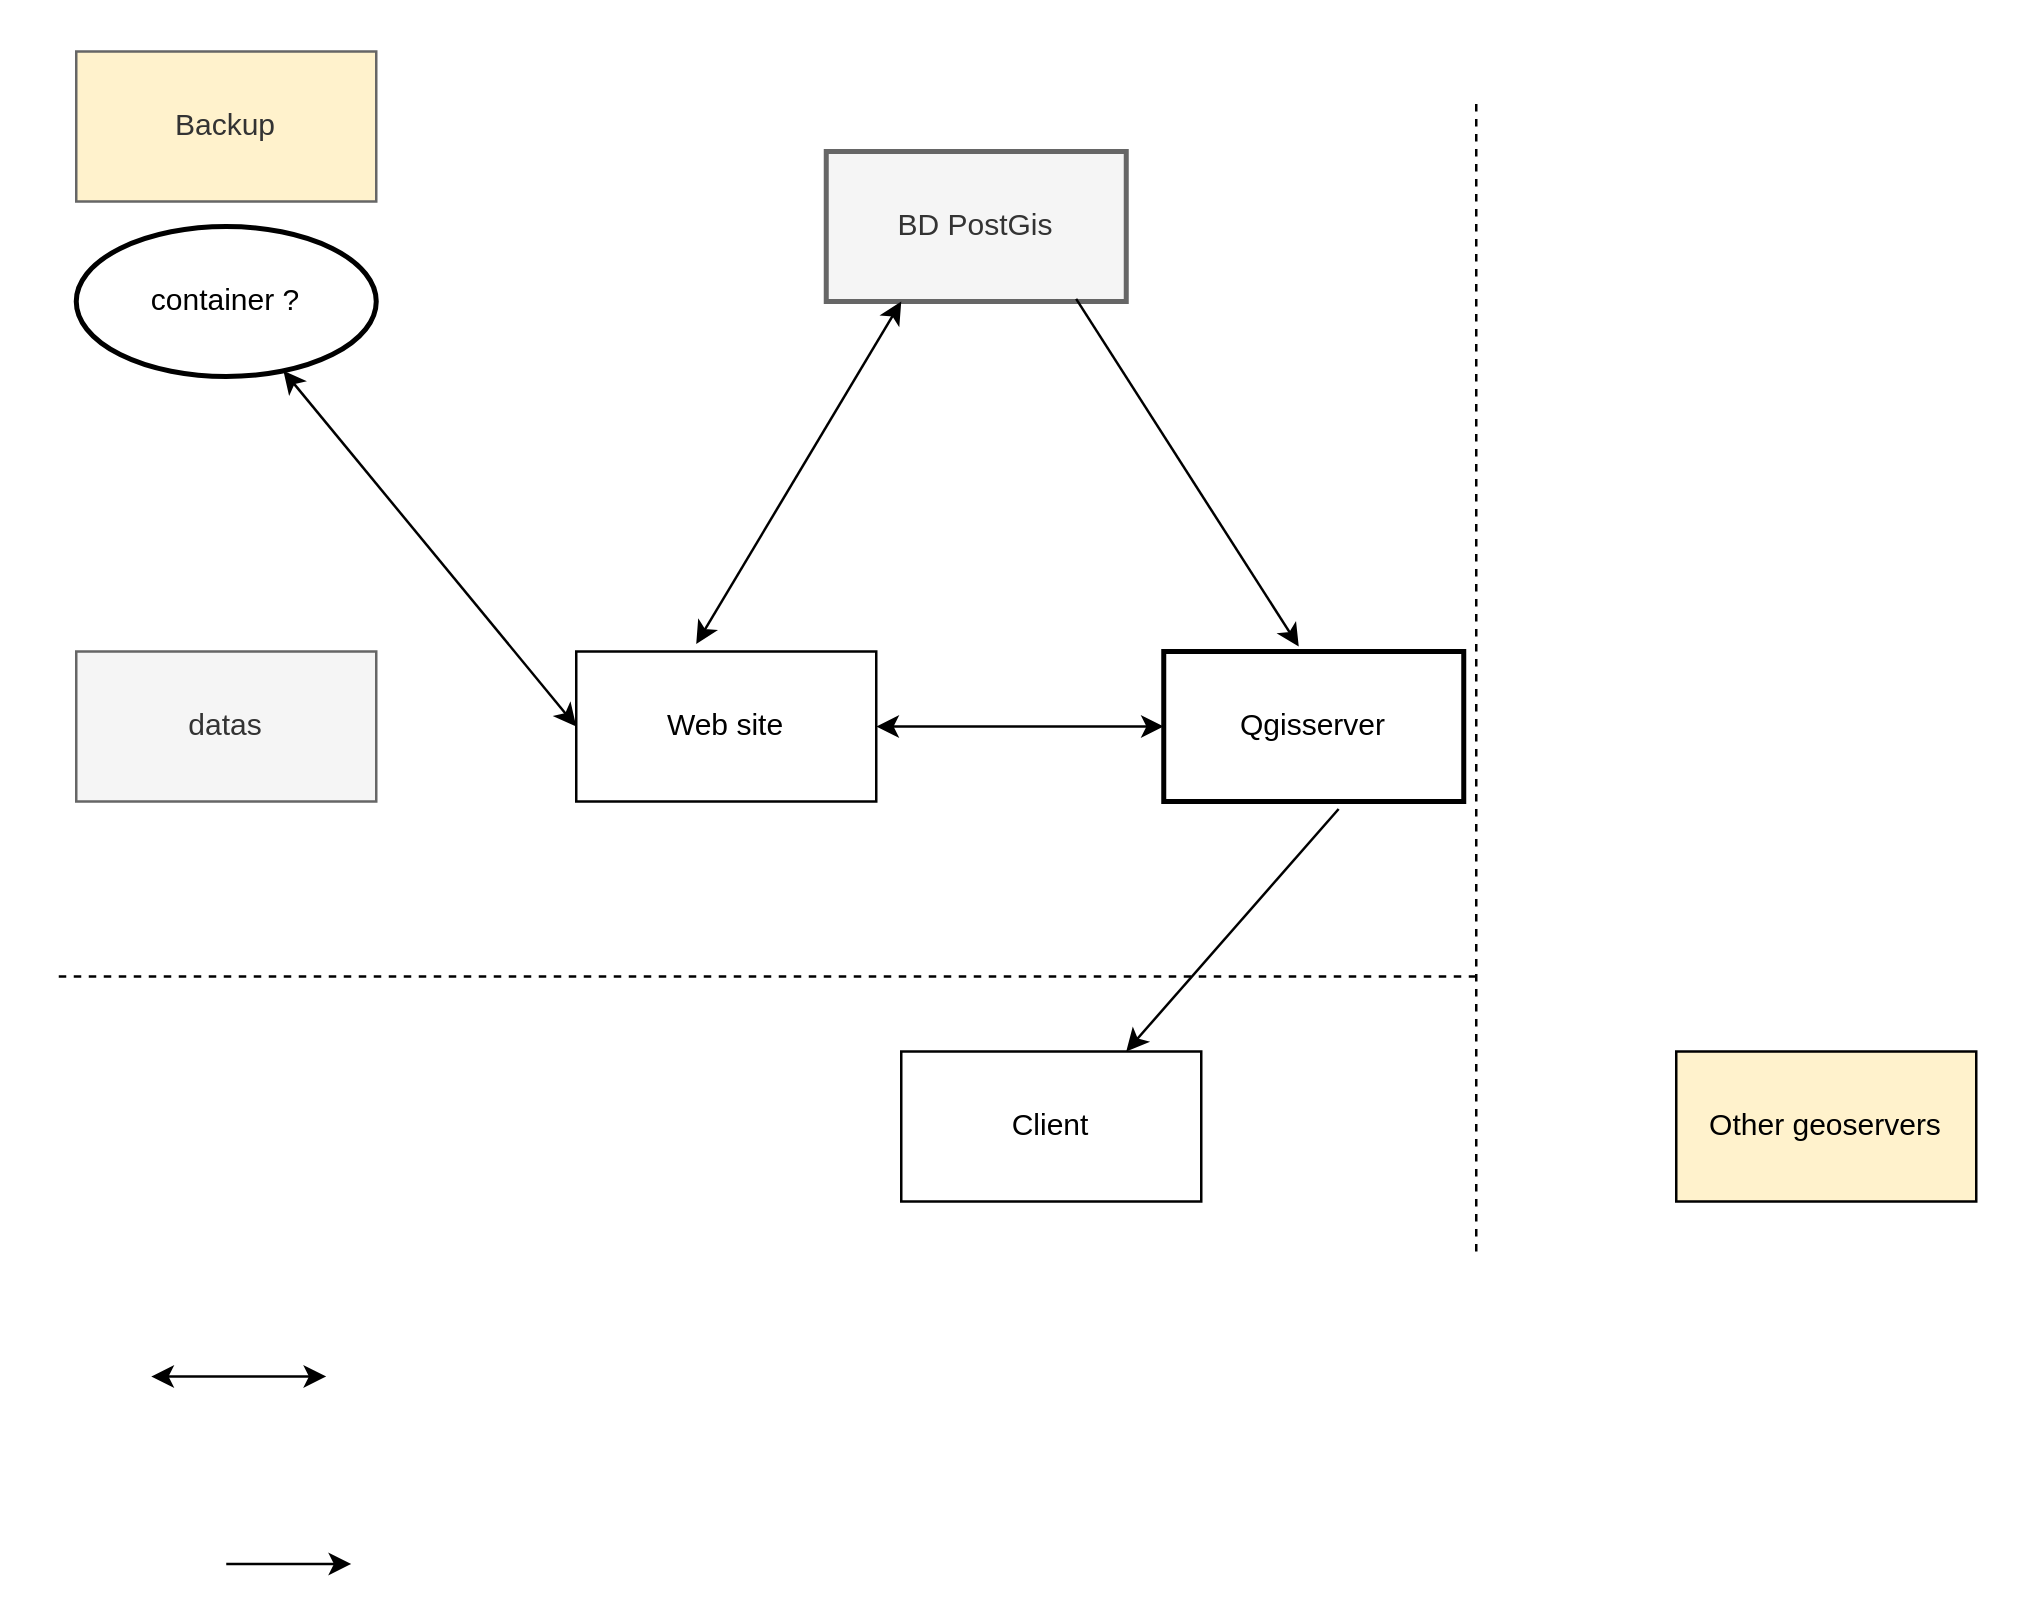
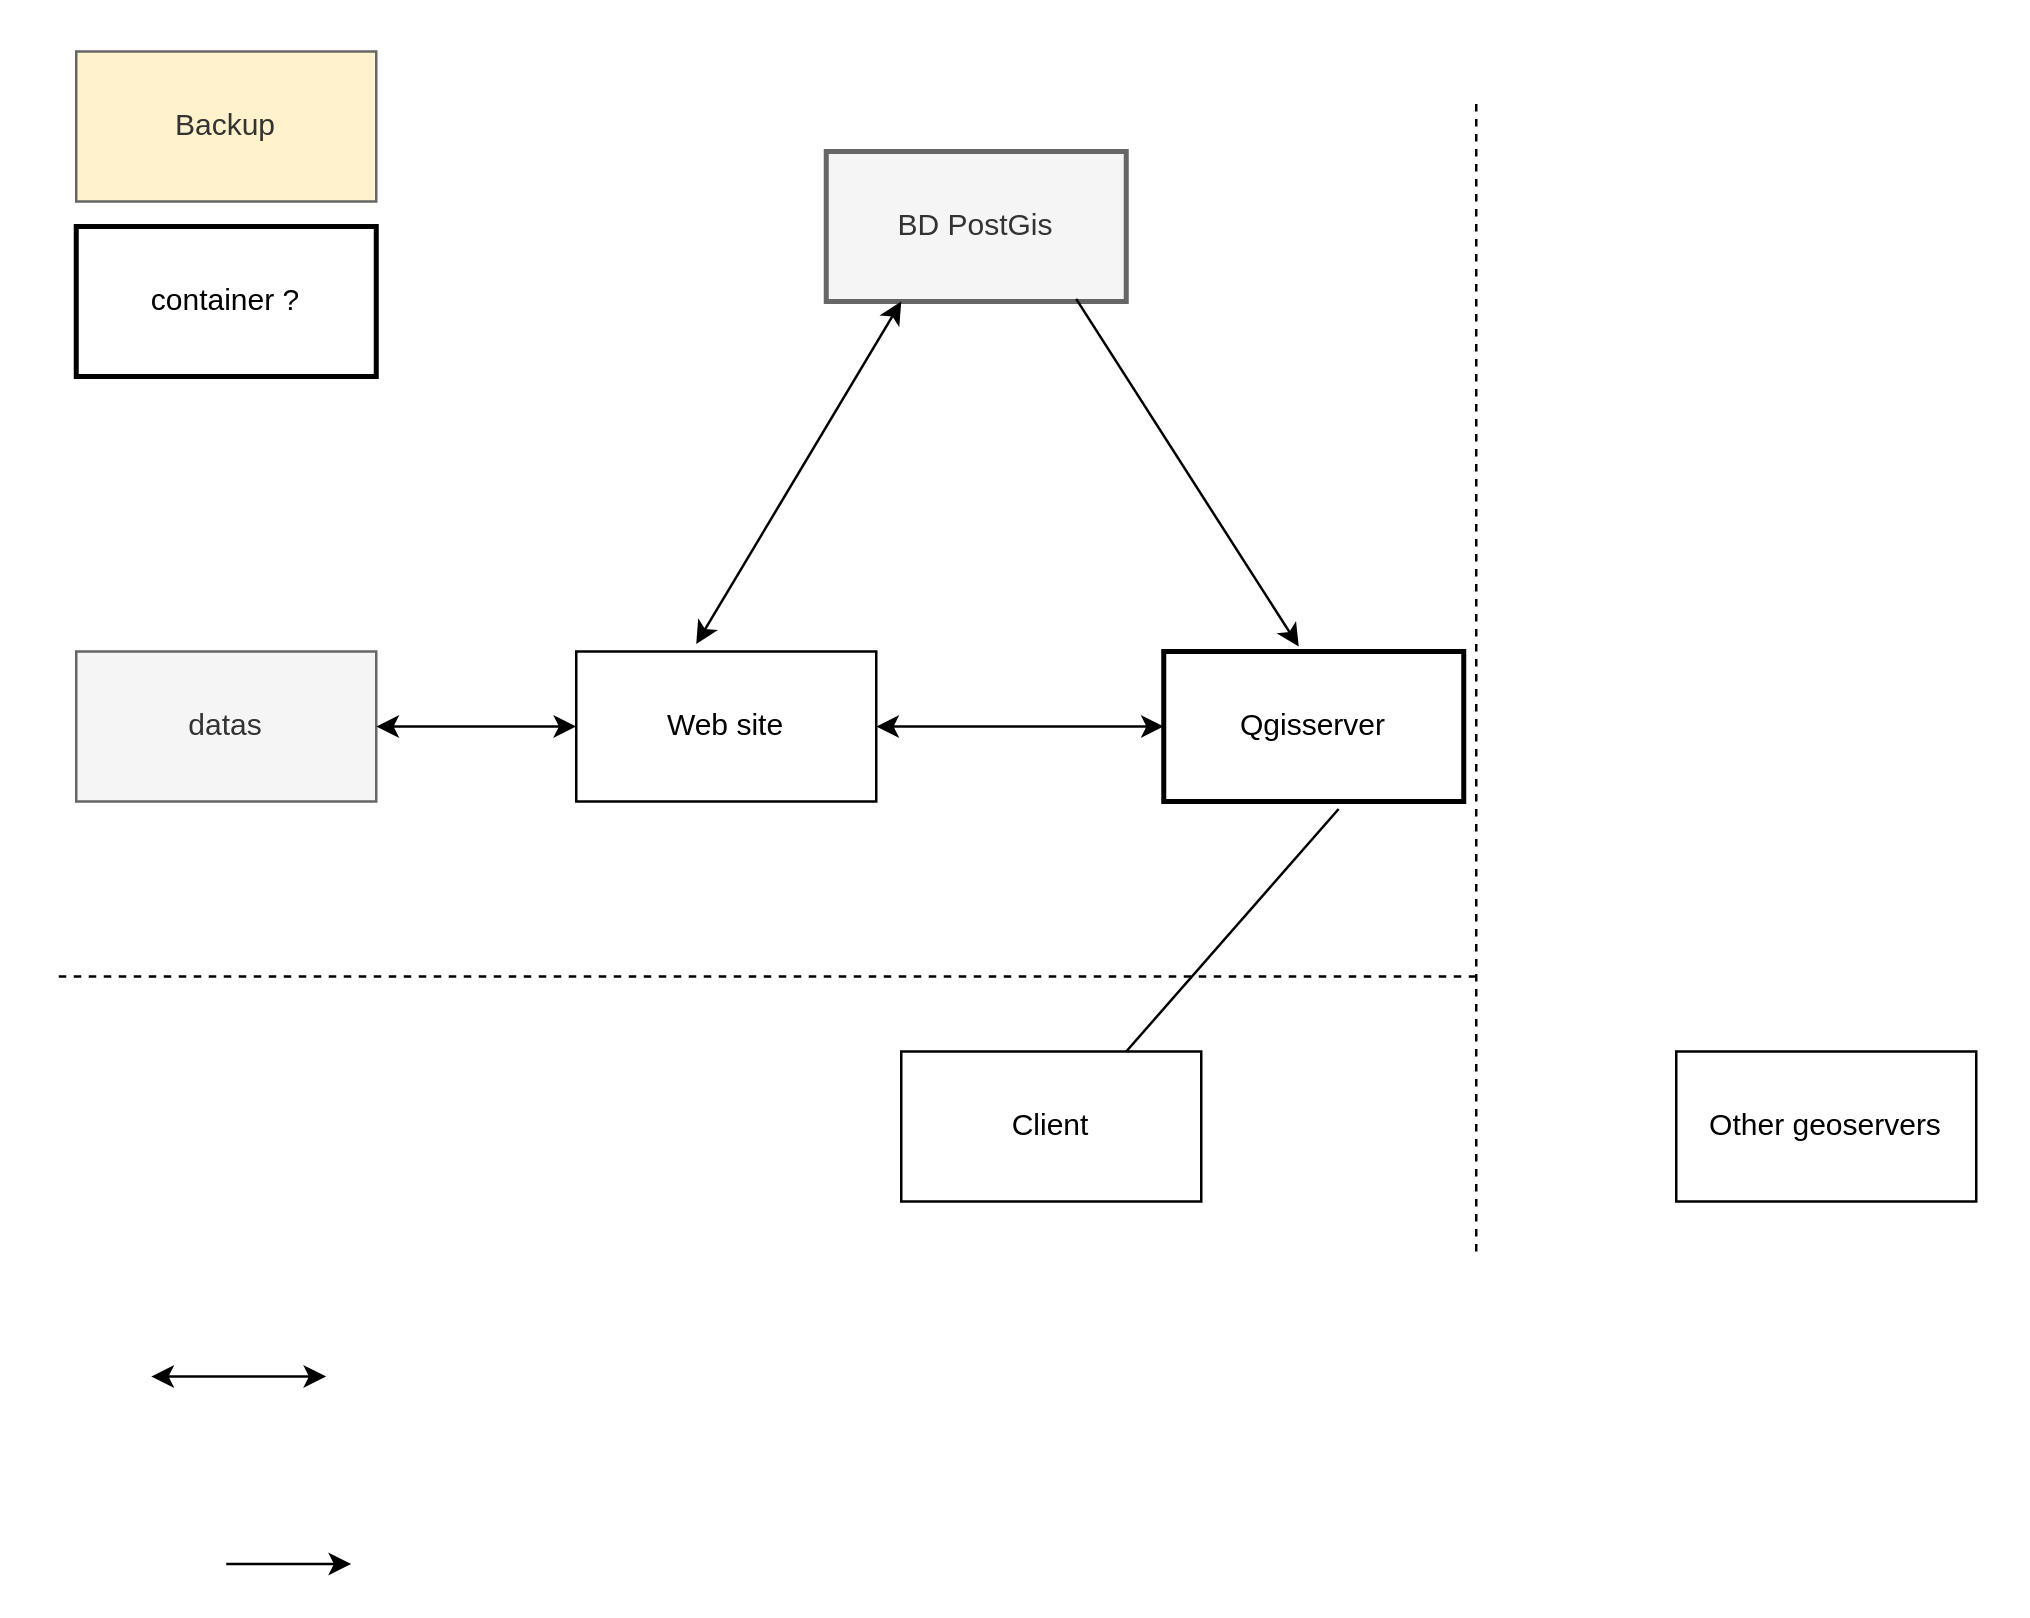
(226, 301) -> (226, 301)
(430, 548) -> (476, 726)
(1138, 1038) -> (1134, 1043)
(1826, 1126) -> (1826, 1126)
